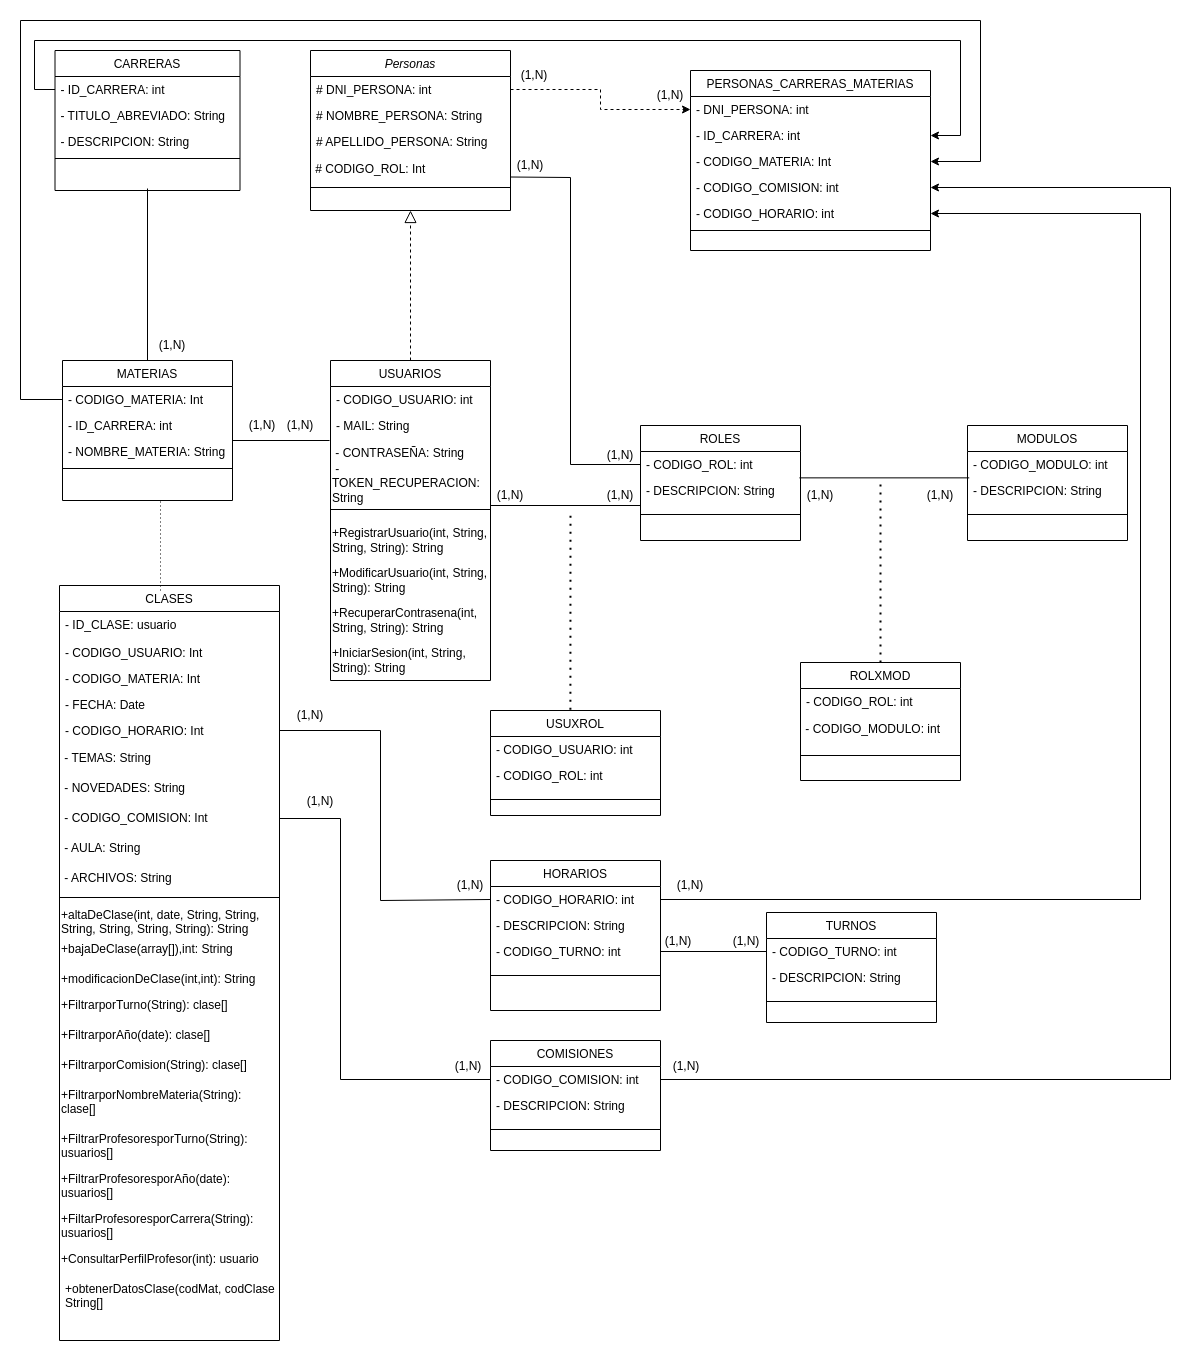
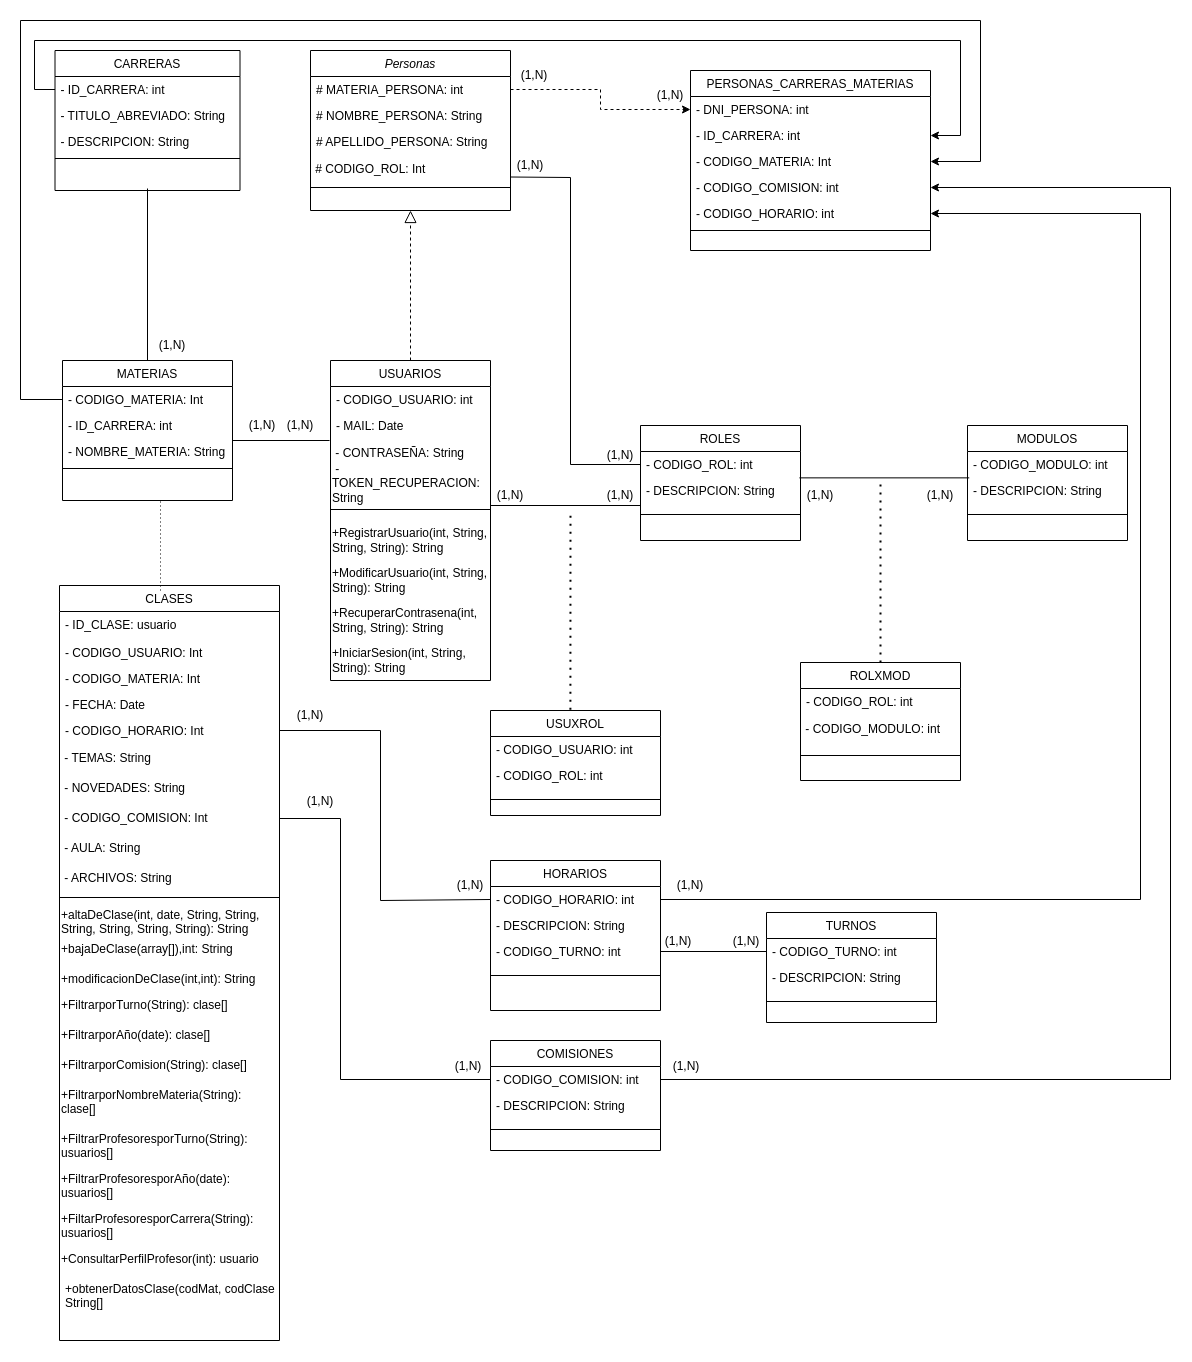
(370, 90) -> (384, 90)
(377, 426) -> (372, 426)
